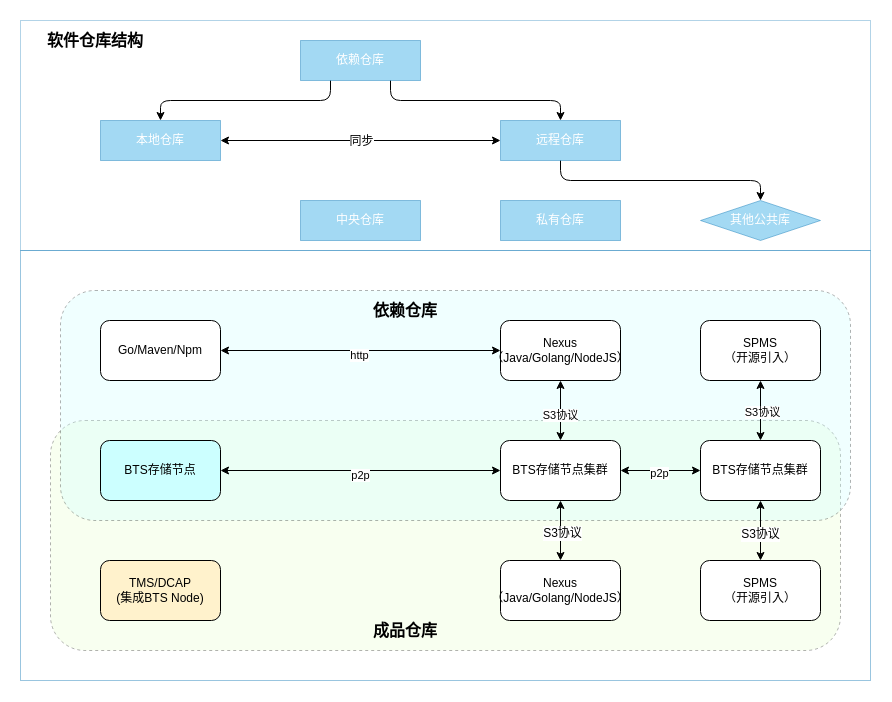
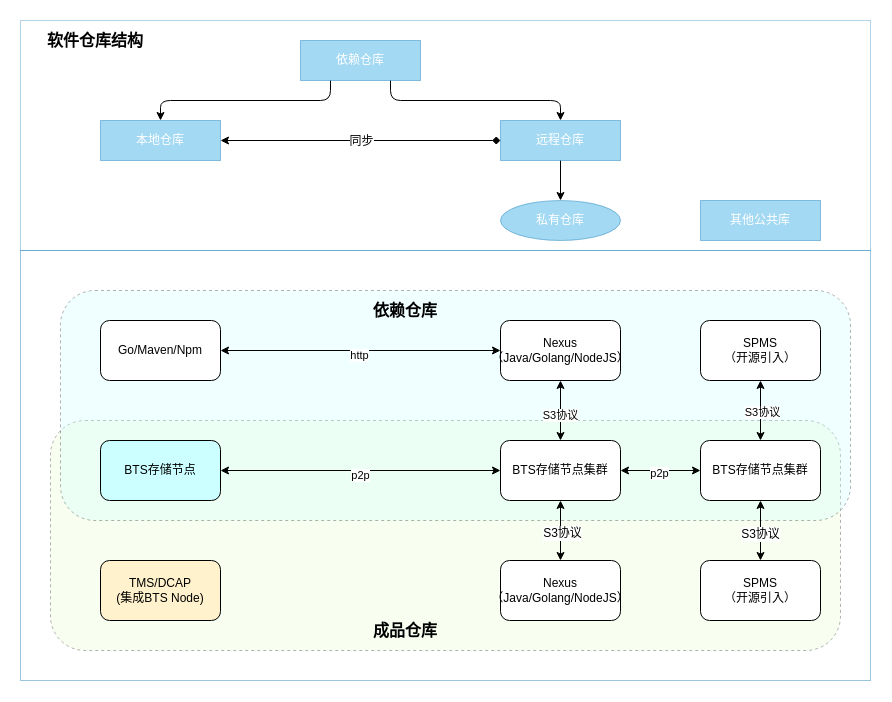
(492, 141) -> (492, 141)
(664, 181) -> (561, 183)
(361, 221) -> none
(561, 221) -> (561, 221)
(761, 221) -> (761, 221)
